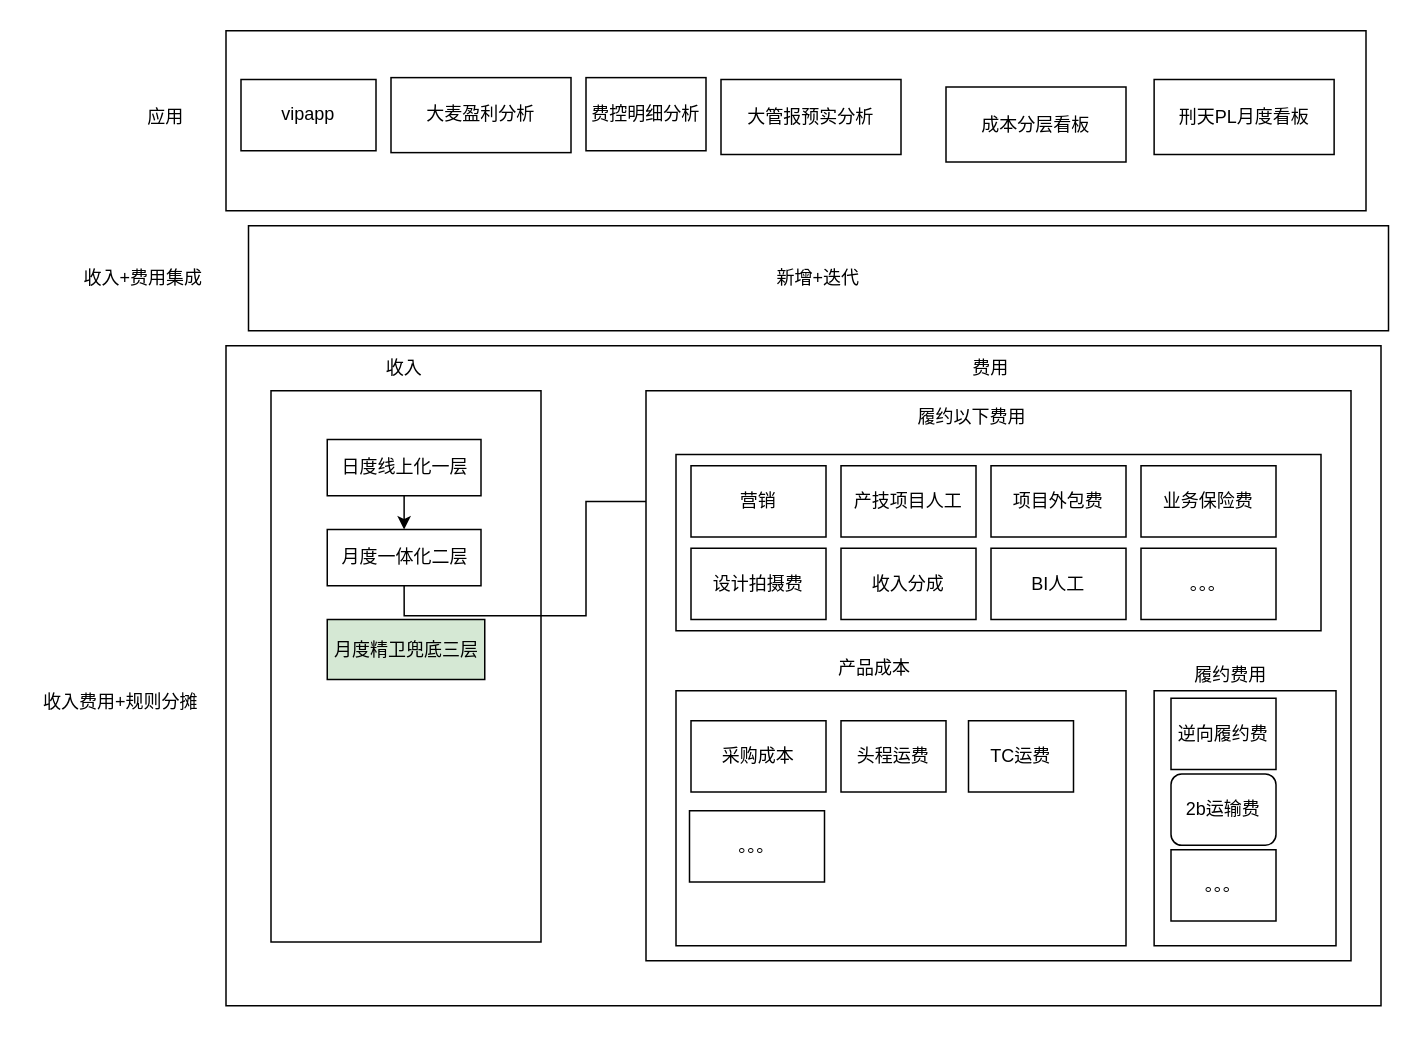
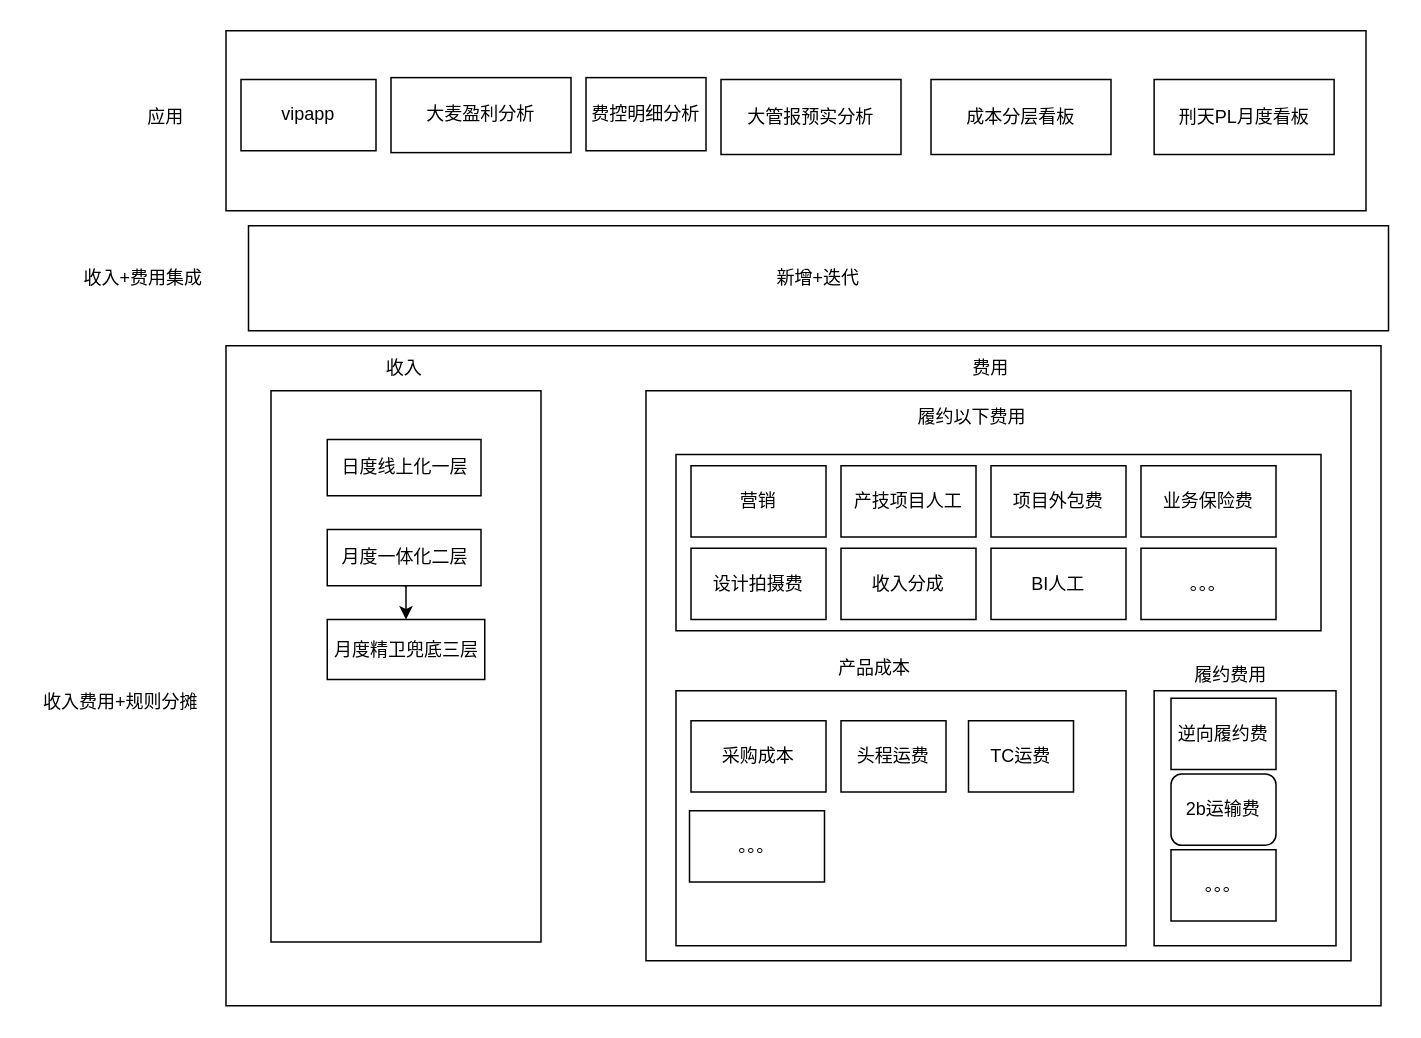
(1036, 125) -> (1021, 117)
(404, 508) -> none
(567, 616) -> (406, 597)
(406, 650) -> (406, 650)
